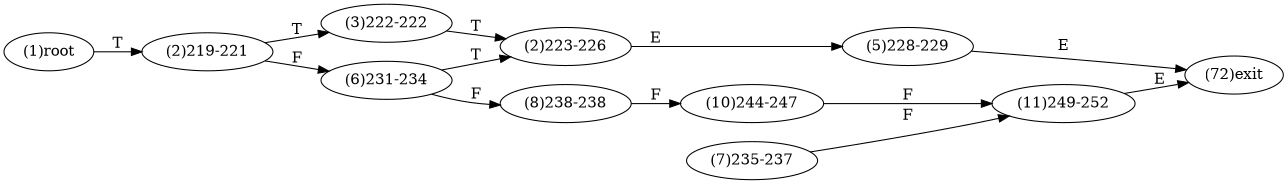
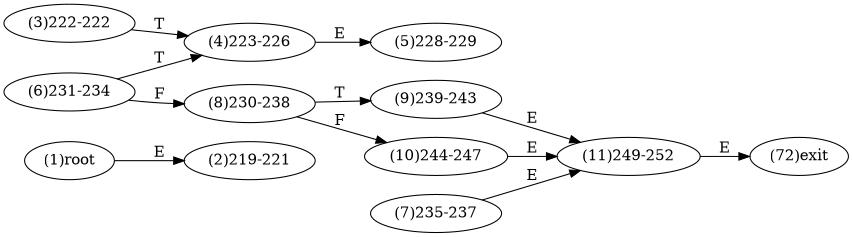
(292, 38) -> none
(118, 44) -> (160, 153)
(566, 47) -> (250, 42)
(1073, 59) -> none
(292, 65) -> none
(908, 96) -> (532, 149)
none -> (436, 99)
(566, 104) -> (250, 104)
(908, 116) -> (532, 176)
